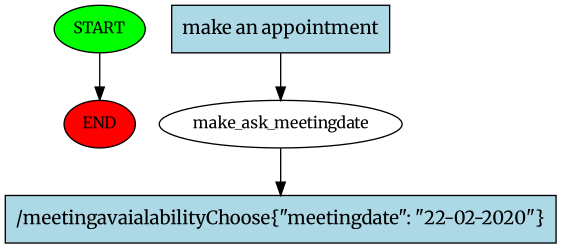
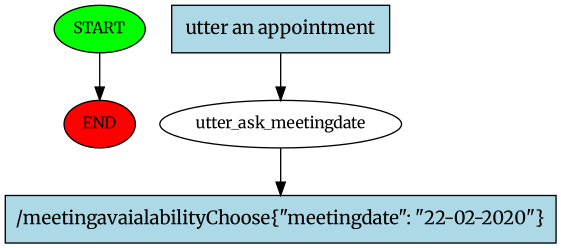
(281, 29) -> (281, 29)
(281, 124) -> (281, 124)
